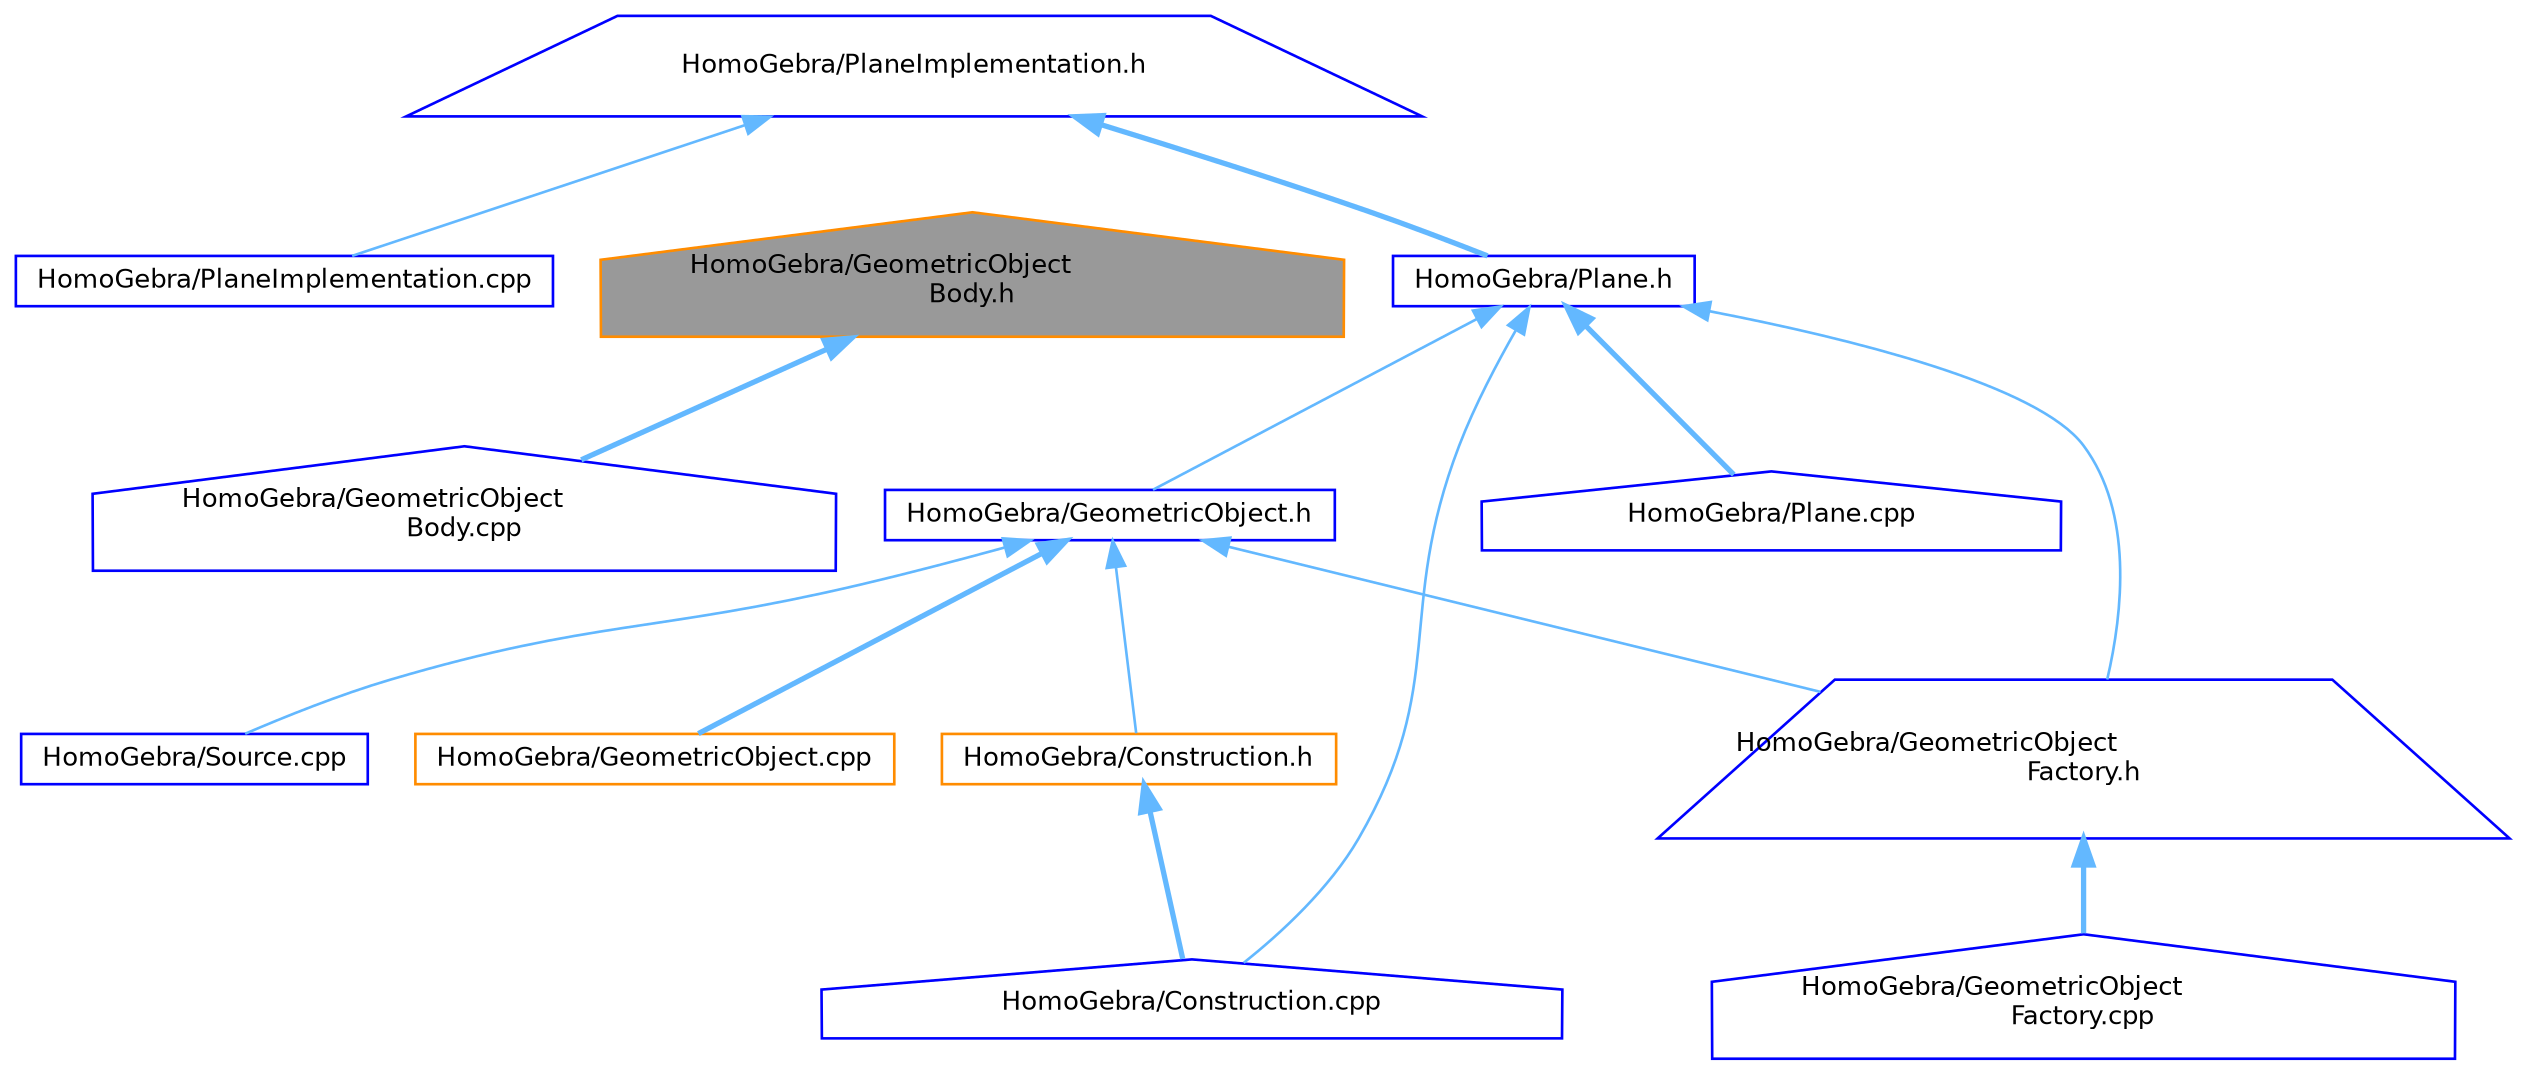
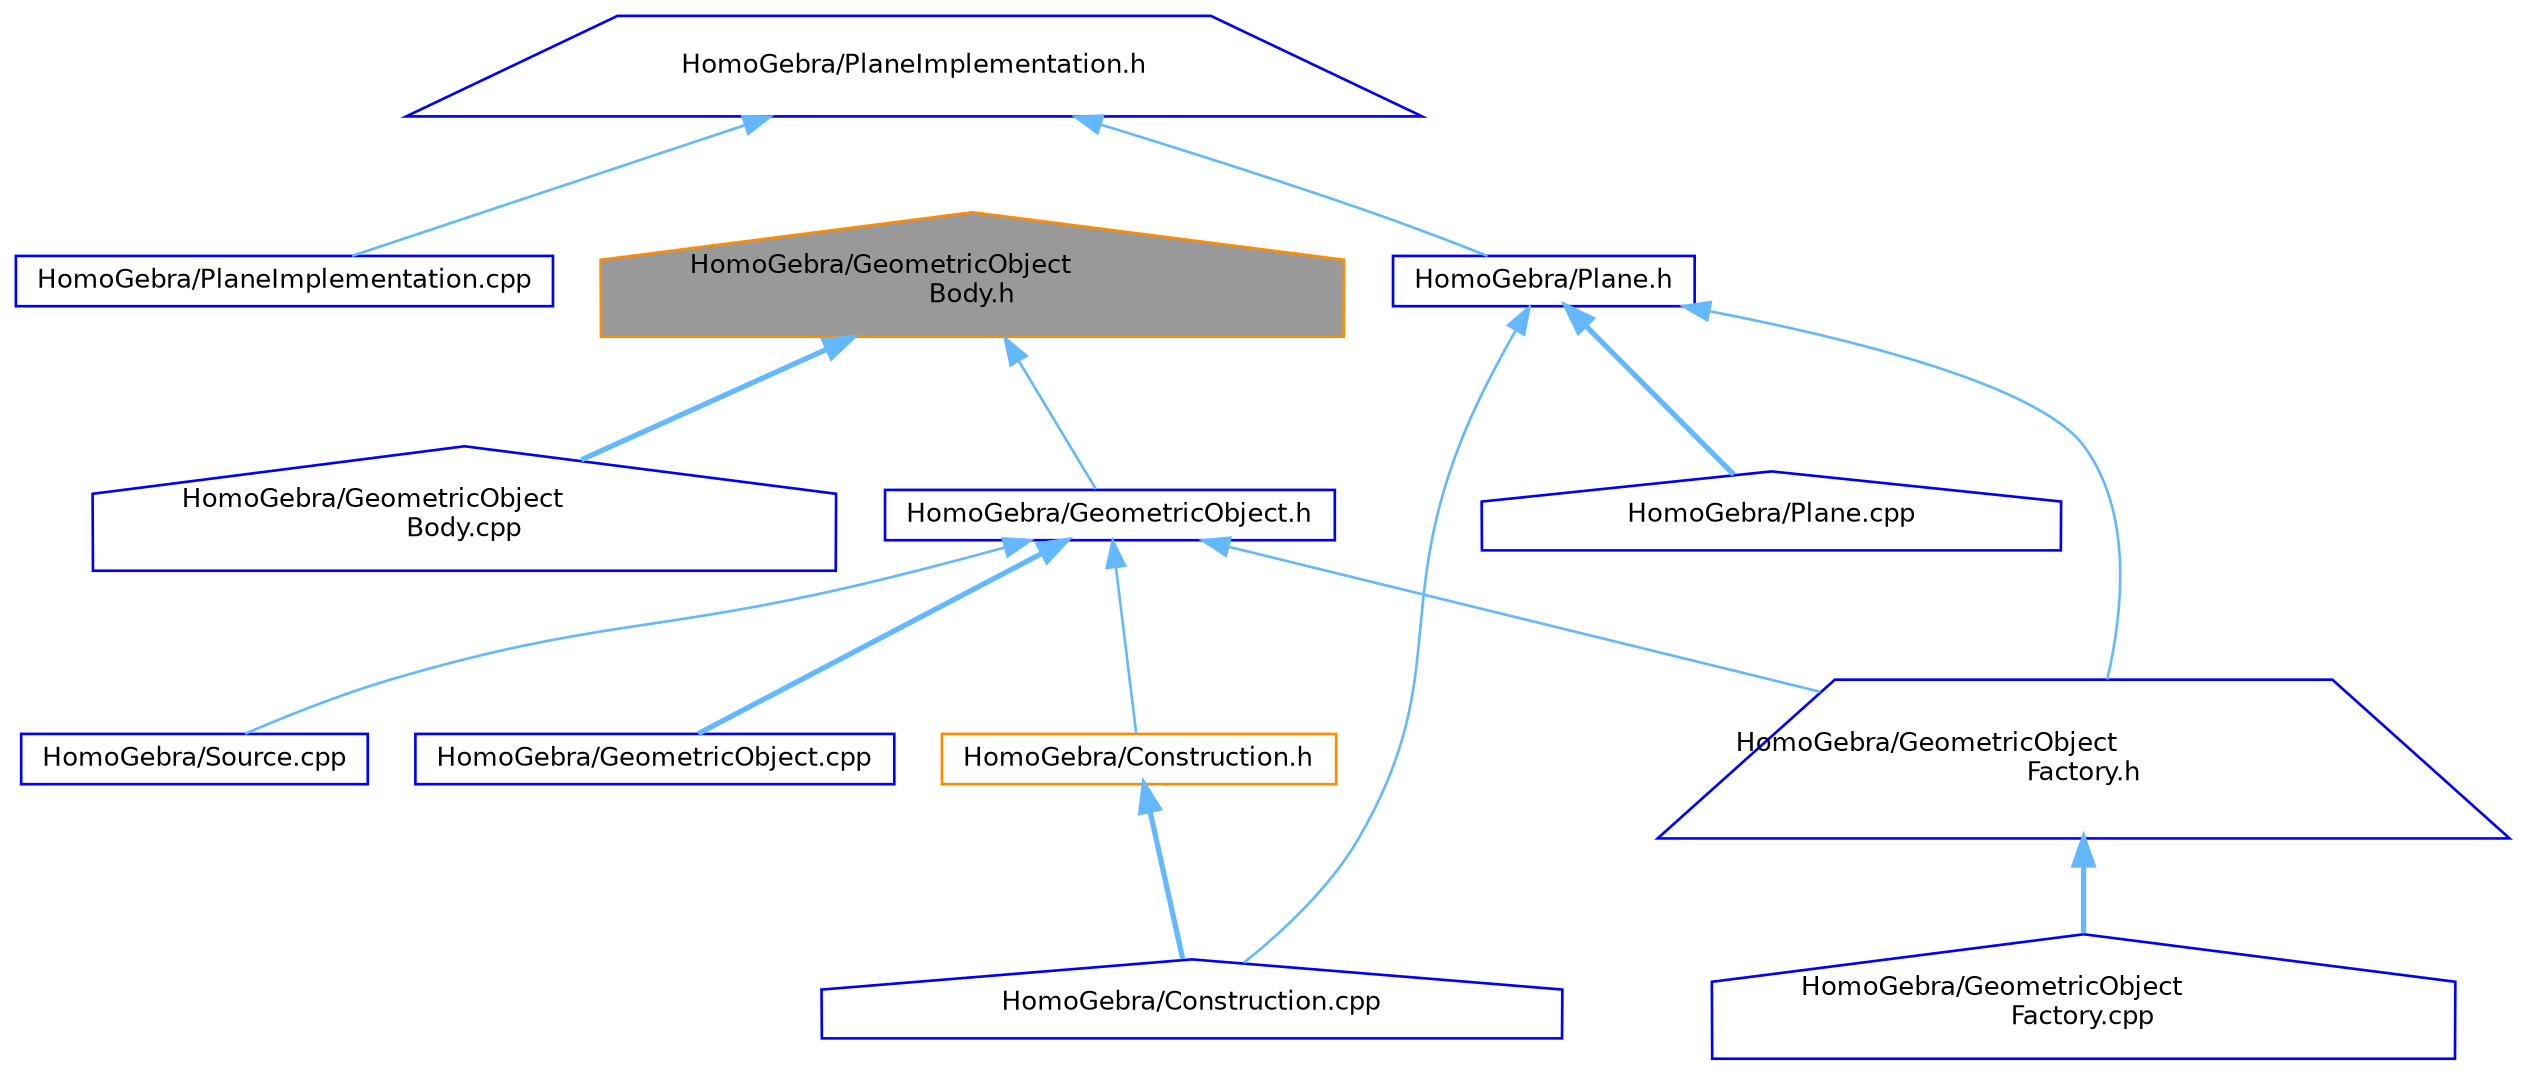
(1296, 187) -> (1296, 187)
(1315, 404) -> (1058, 425)
(655, 759) -> (655, 759)
